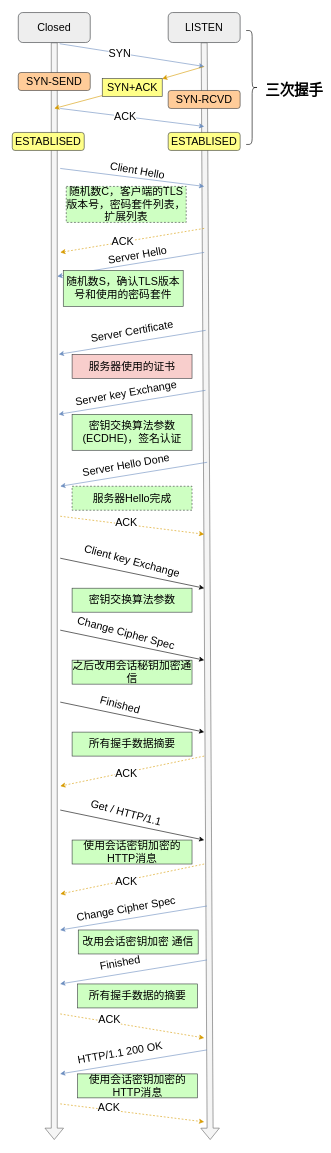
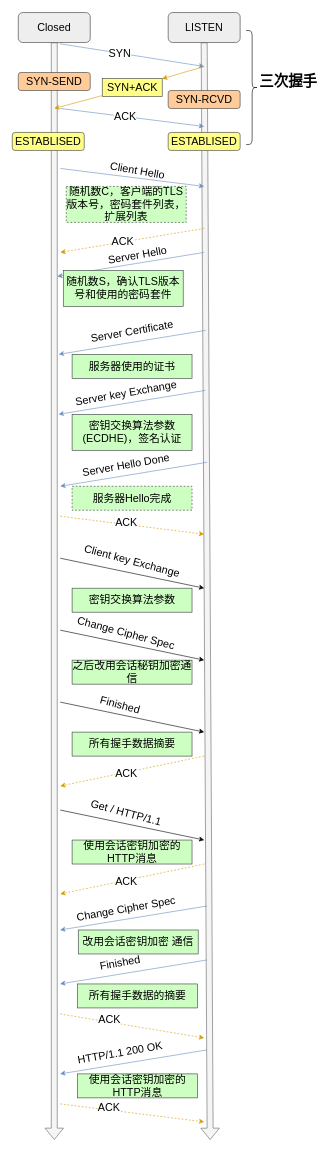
(294, 90) -> (288, 81)
(132, 366) -> (132, 366)
